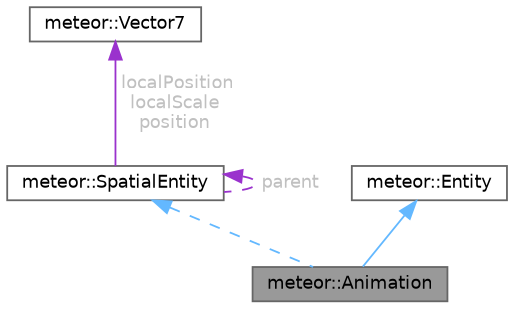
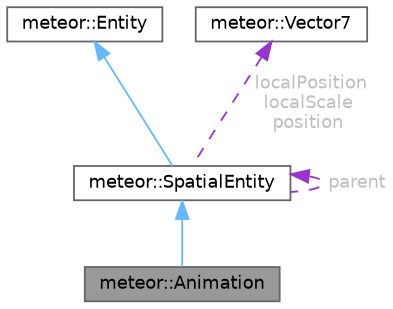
(115, 113) -> (227, 111)
(241, 237) -> (182, 243)
(384, 241) -> (138, 111)
